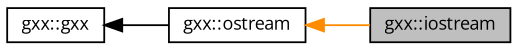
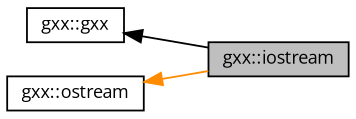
(146, 25) -> (175, 42)
